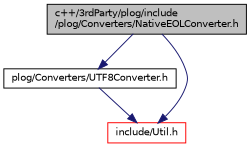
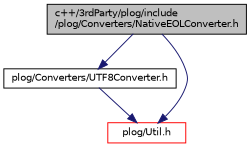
(147, 133) -> (147, 133)
